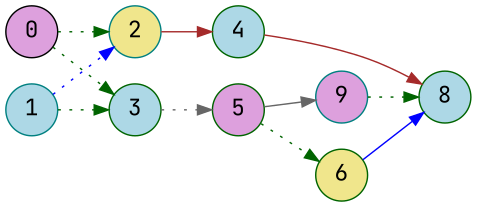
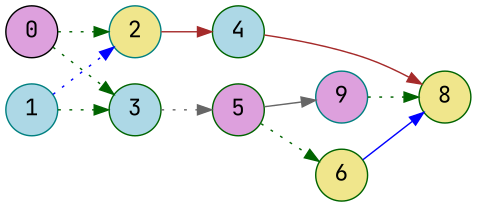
(445, 97) -> (445, 97)
